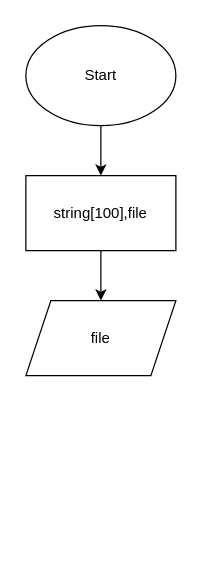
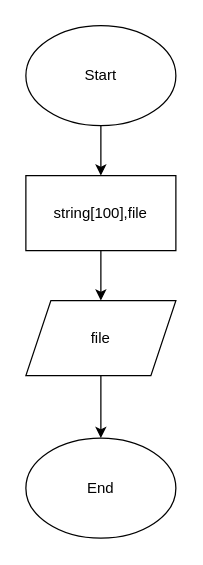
none -> (101, 403)
none -> (101, 488)
